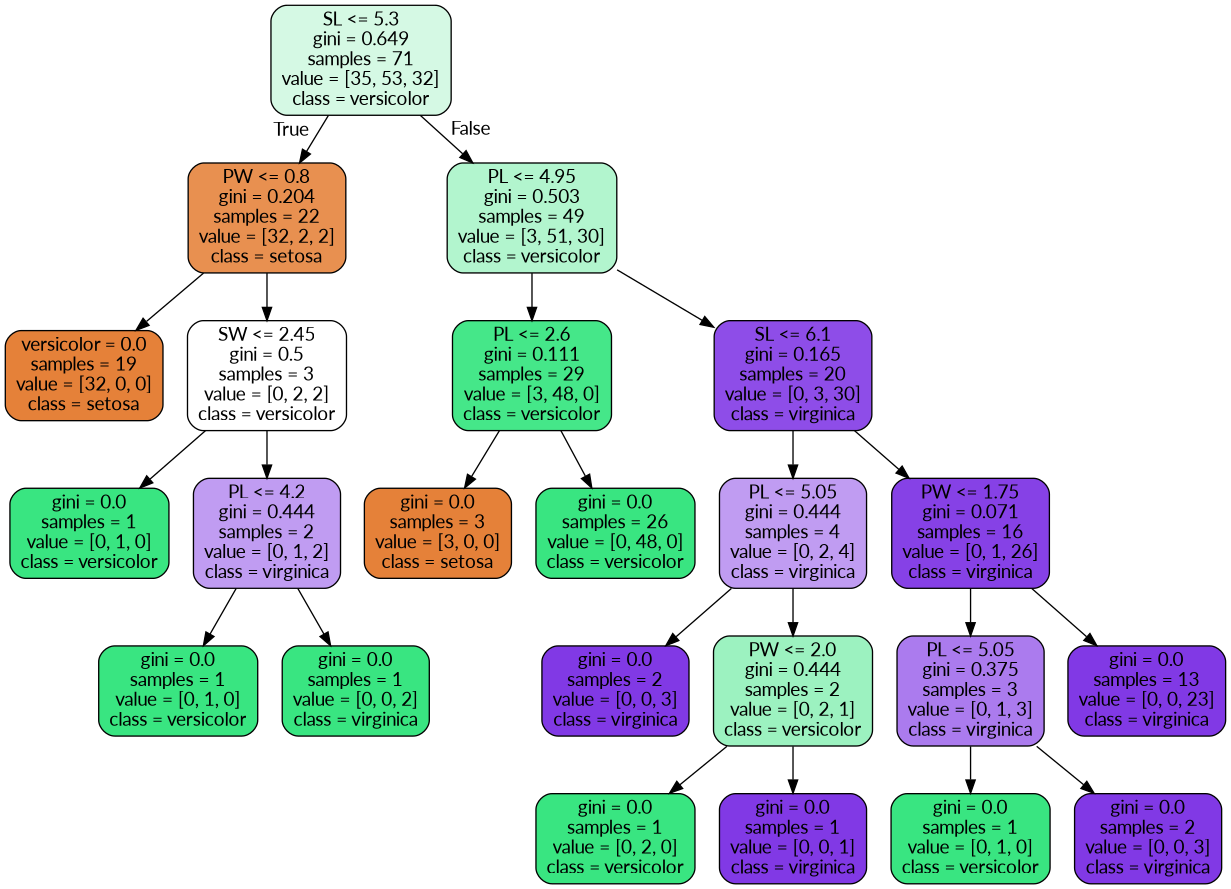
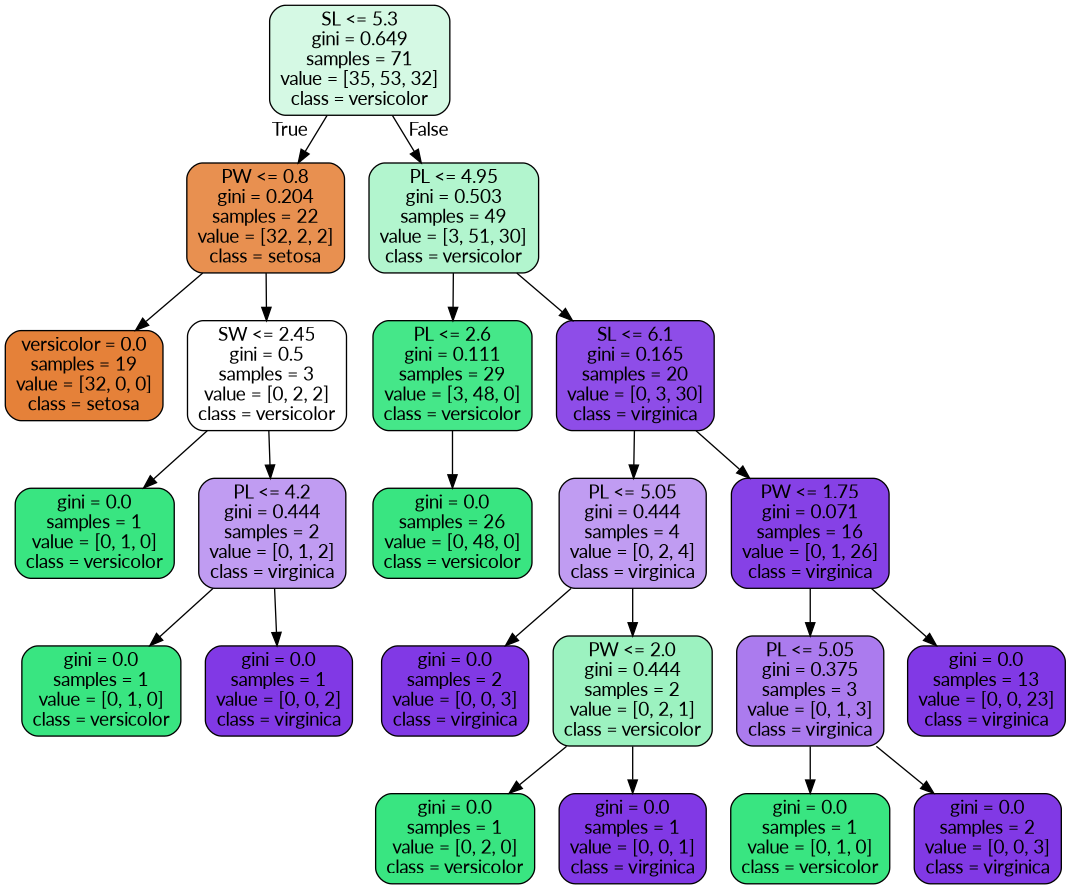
(438, 533) -> none
(356, 691) -> (279, 691)
